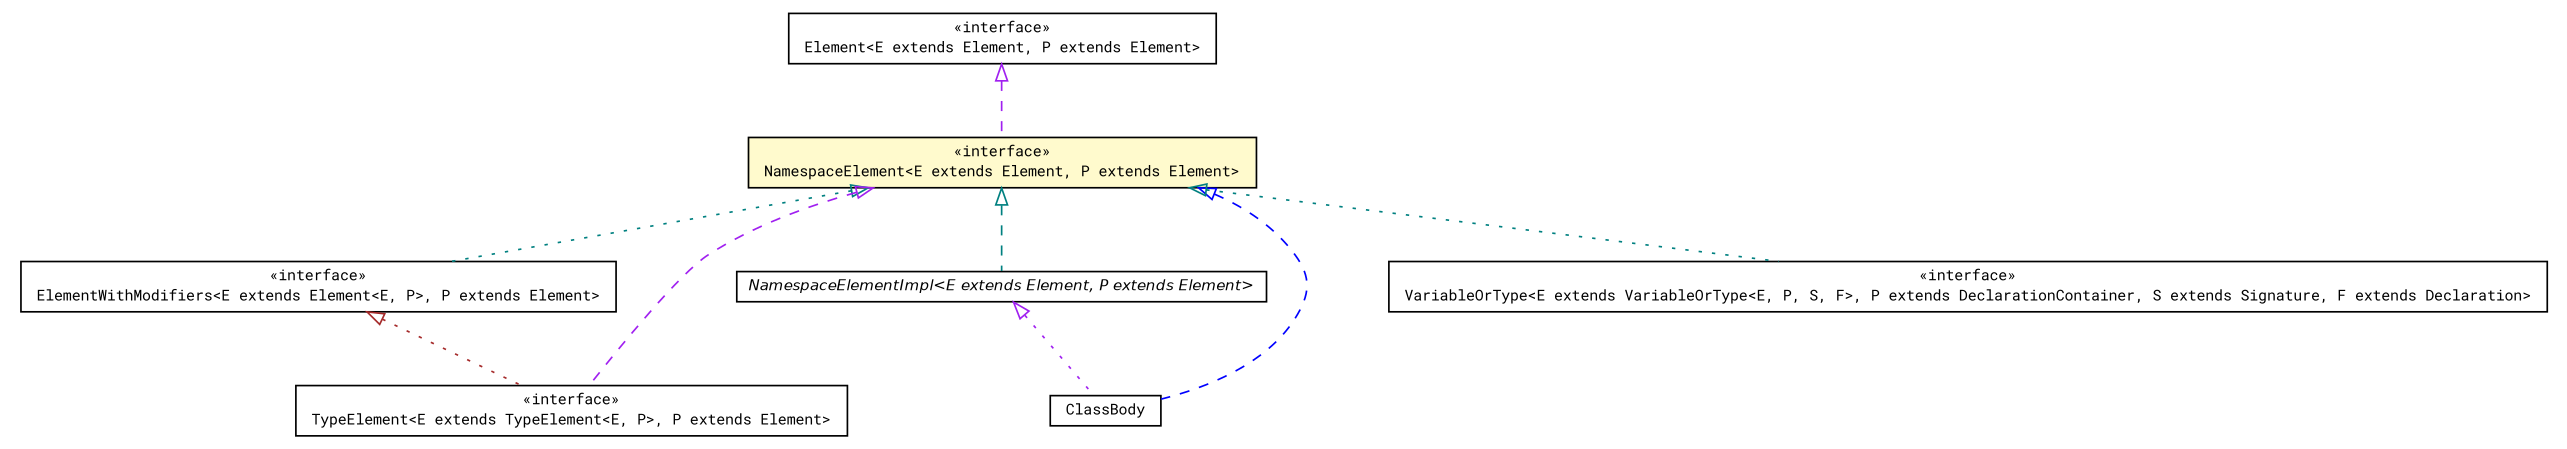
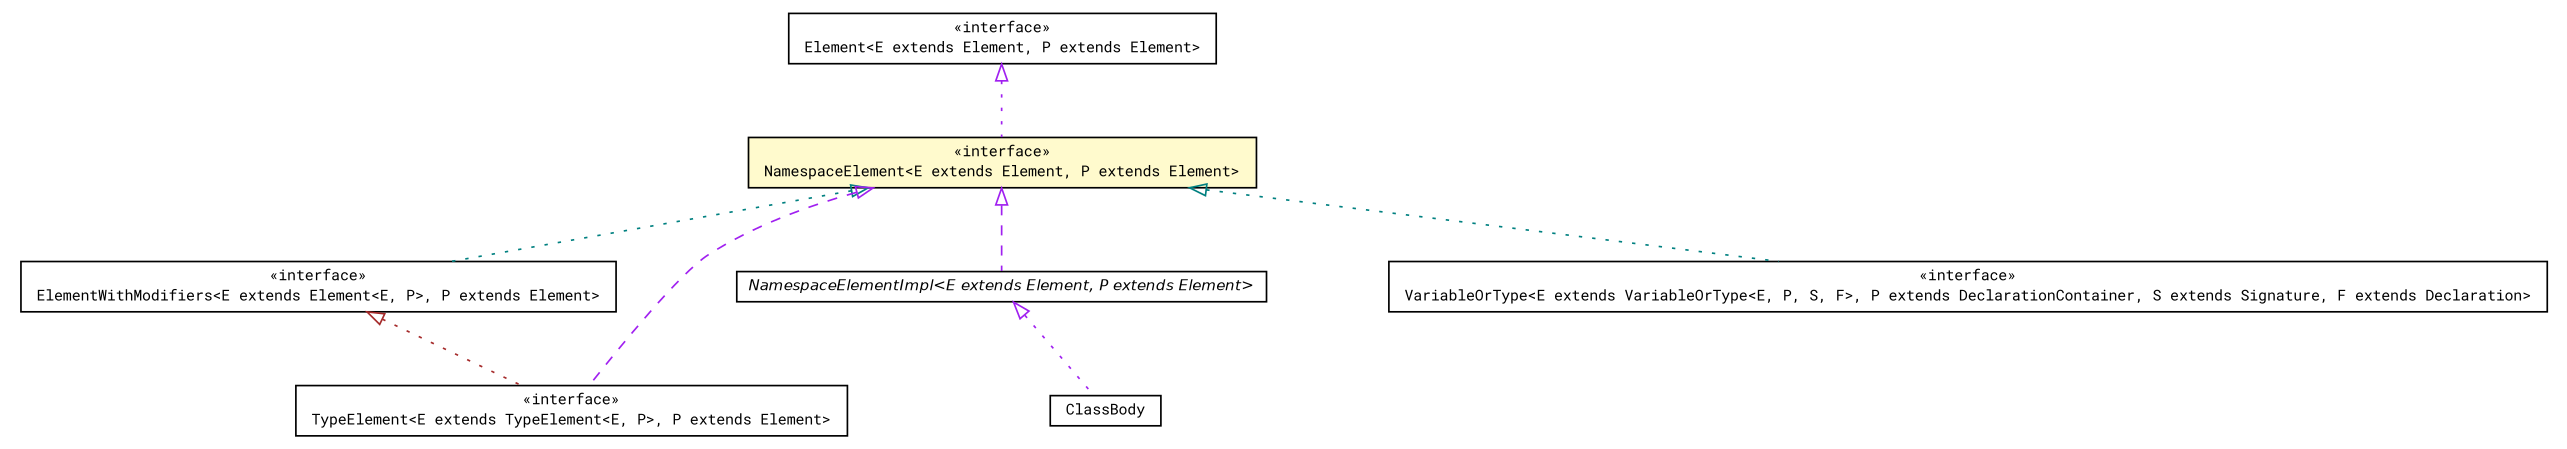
(1002, 109) -> (1002, 109)
(1002, 238) -> (1002, 238)
(1298, 314) -> none
